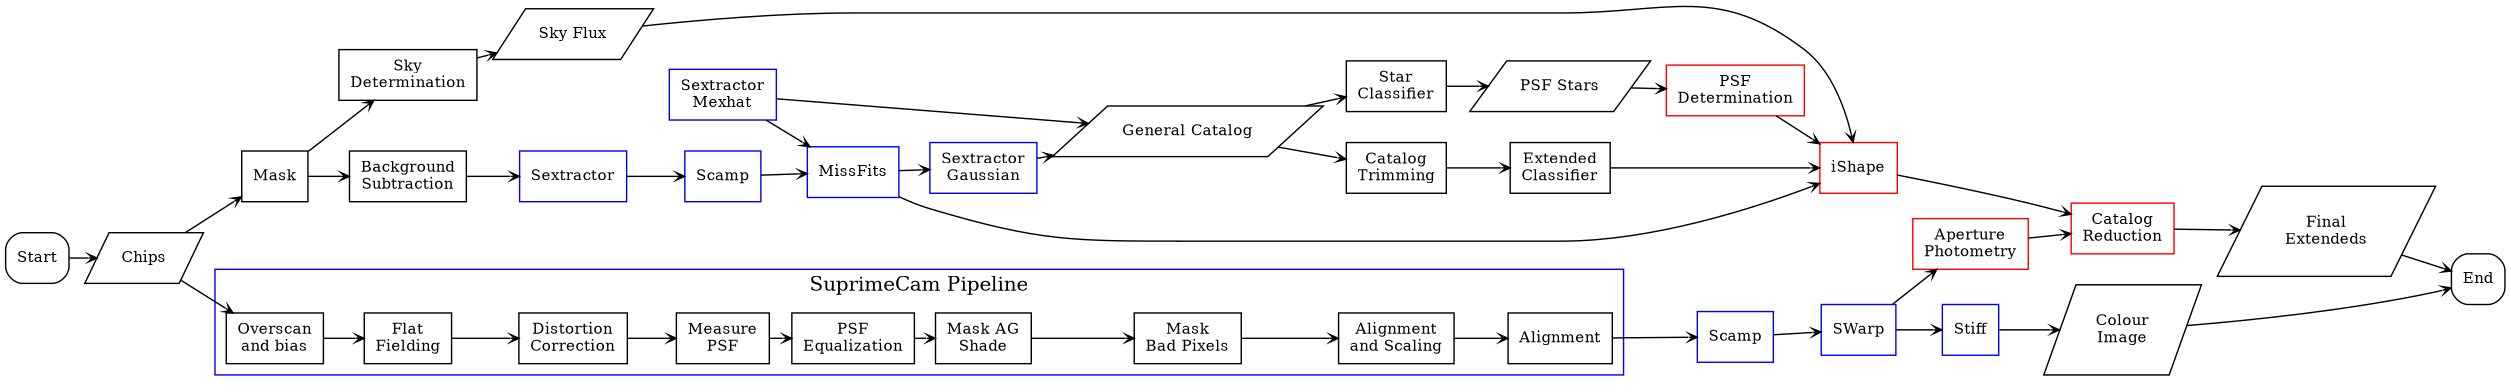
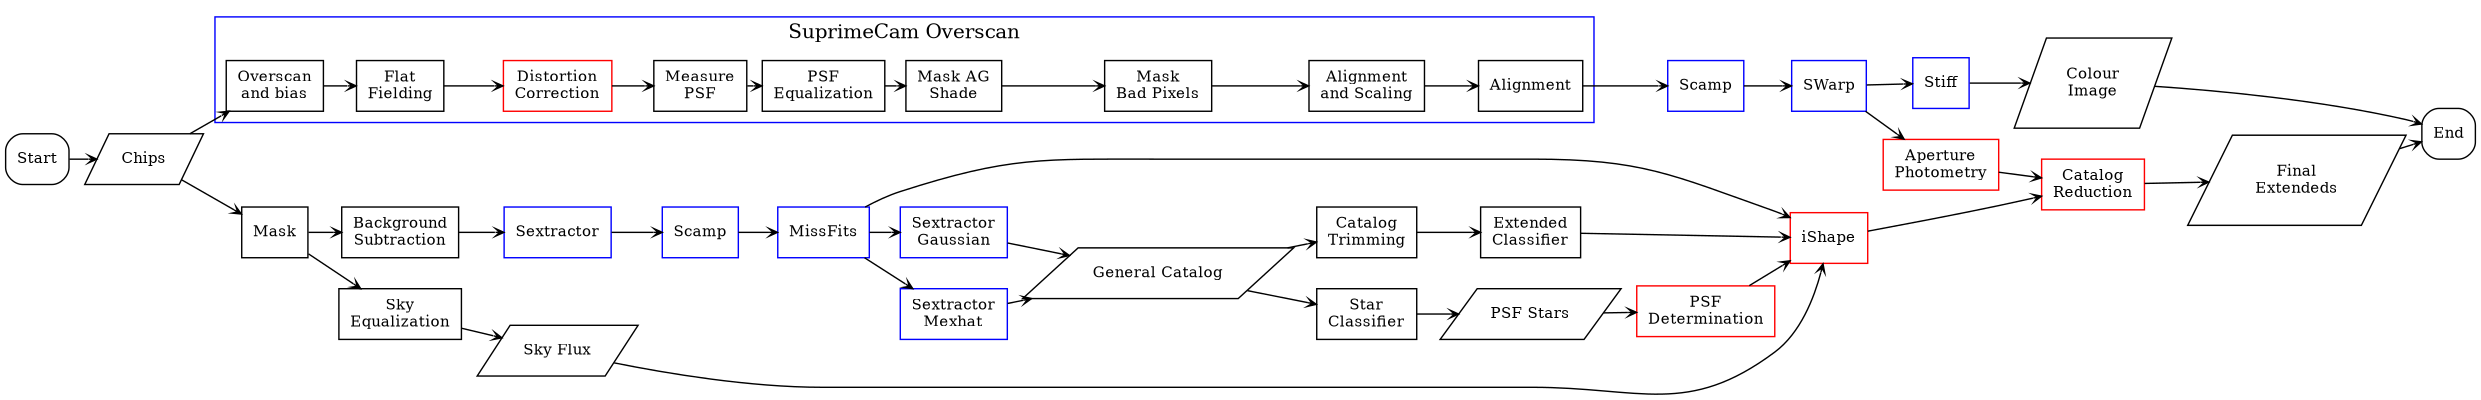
(408, 75) -> (400, 314)
(784, 131) -> (885, 271)
(919, 286) -> (904, 33)
(573, 338) -> (558, 86)
